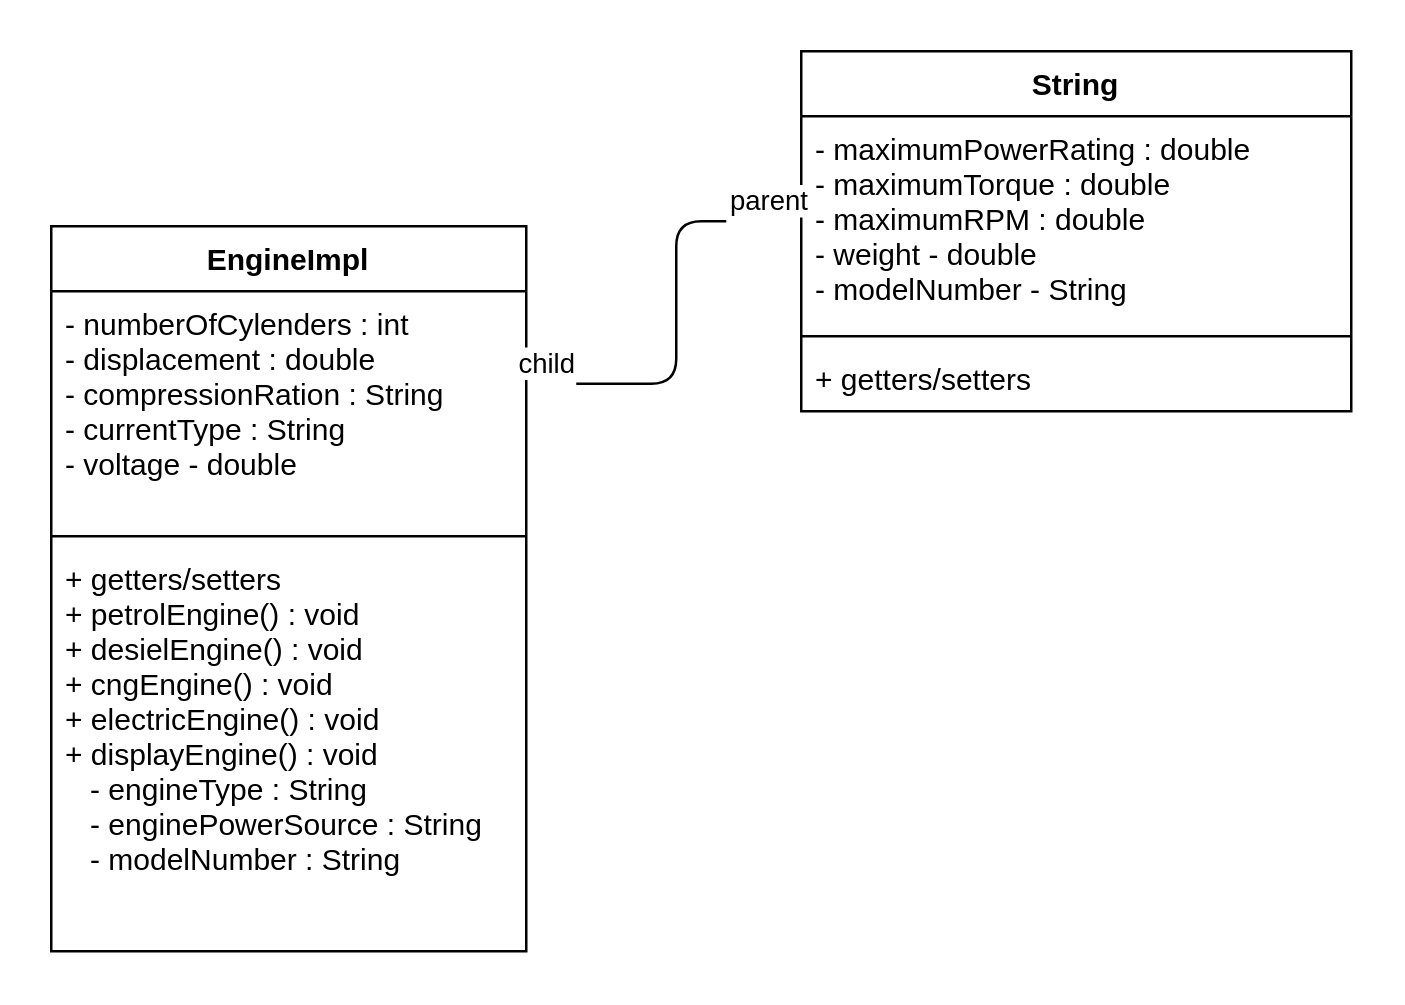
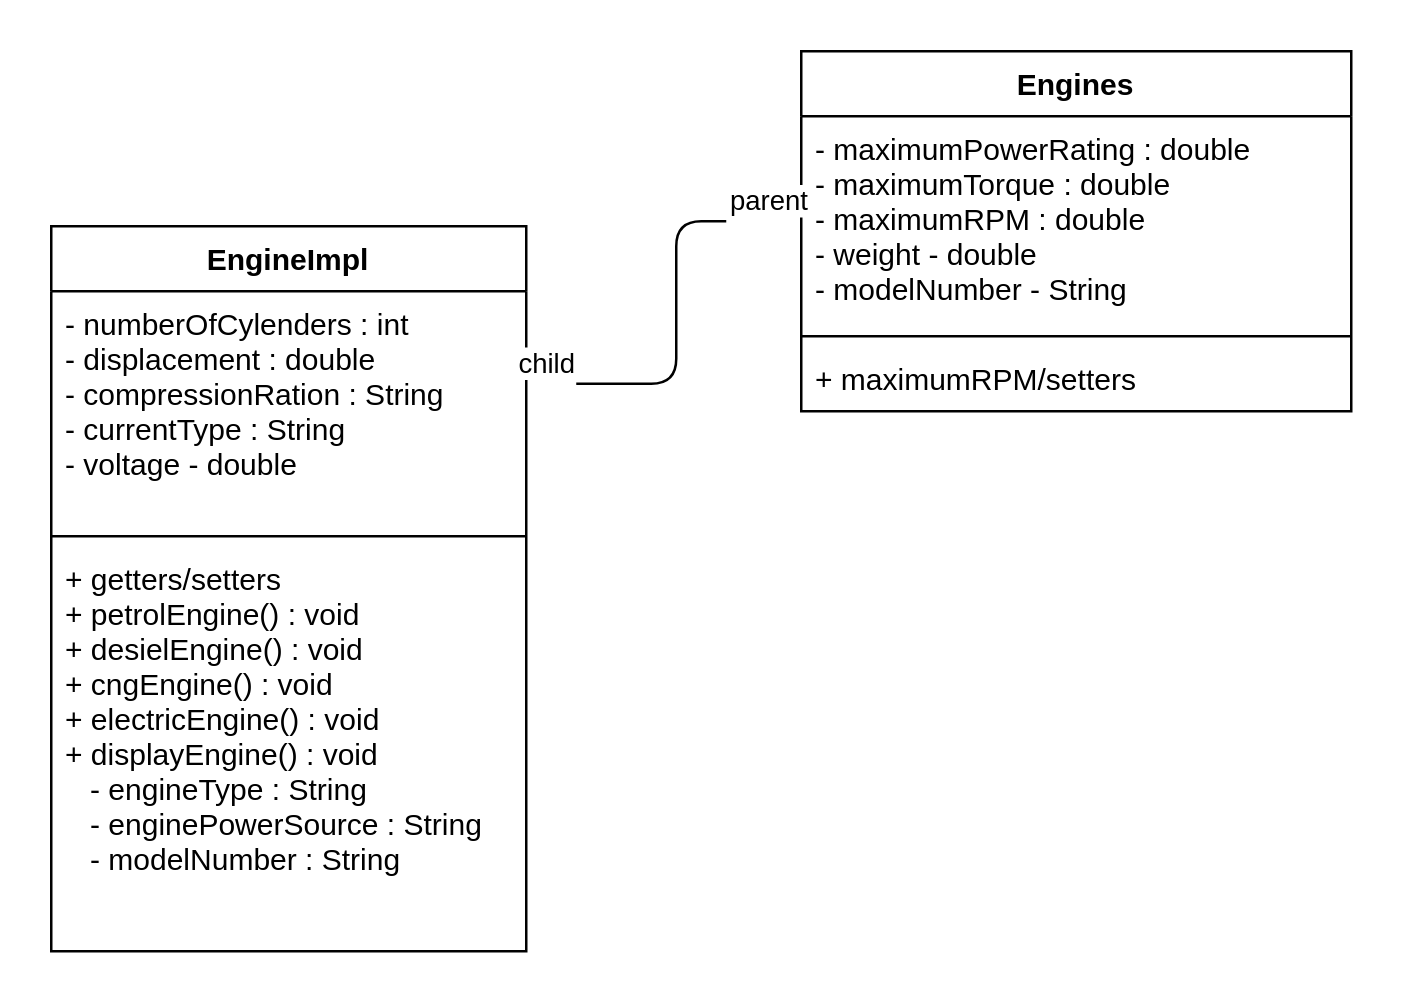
(1075, 85) -> (1075, 85)
(954, 380) -> (975, 380)
